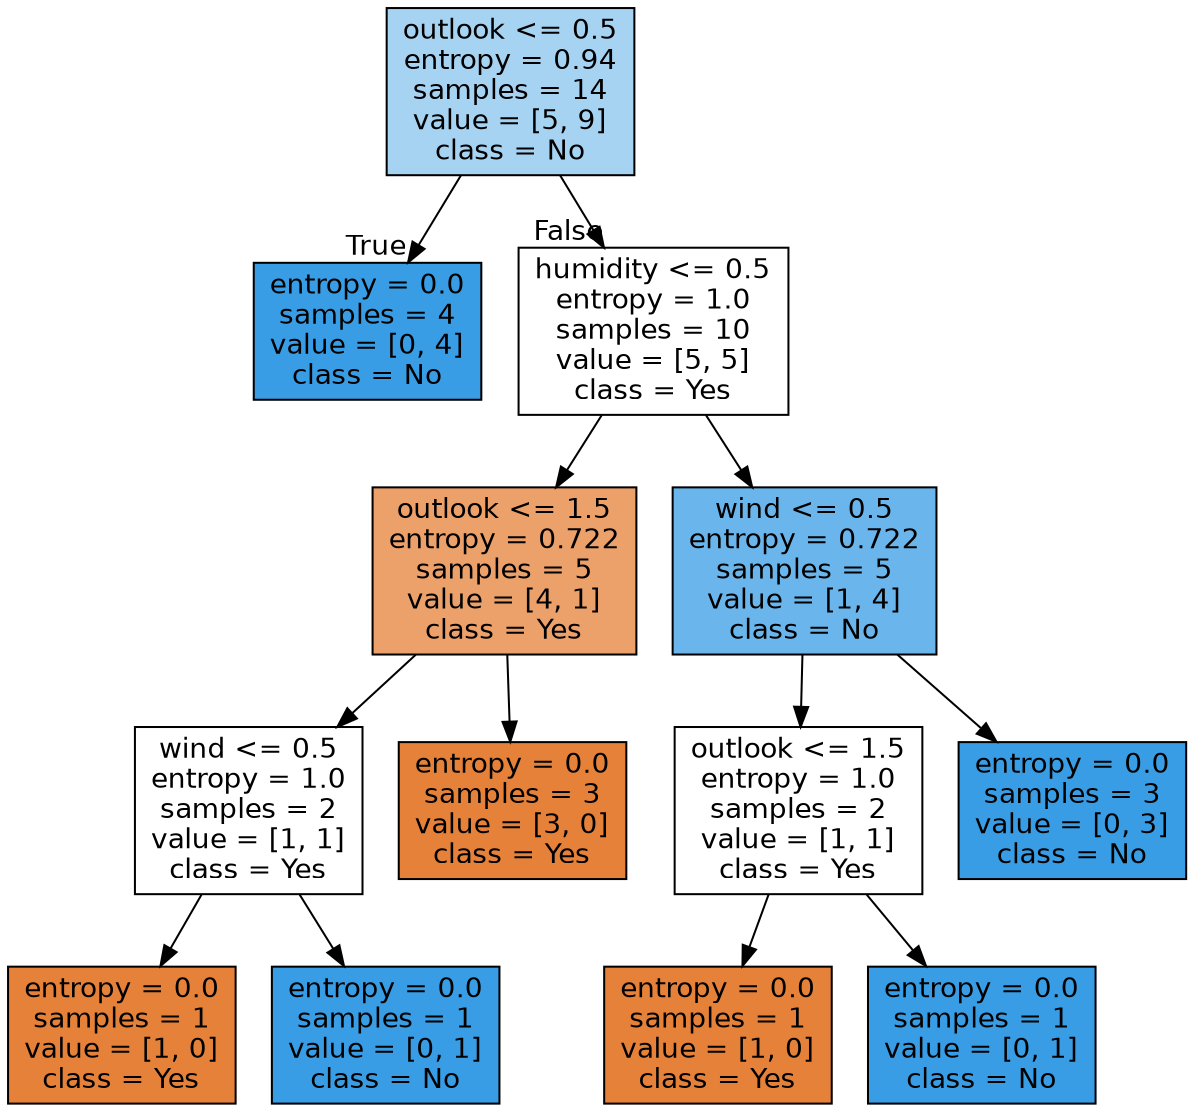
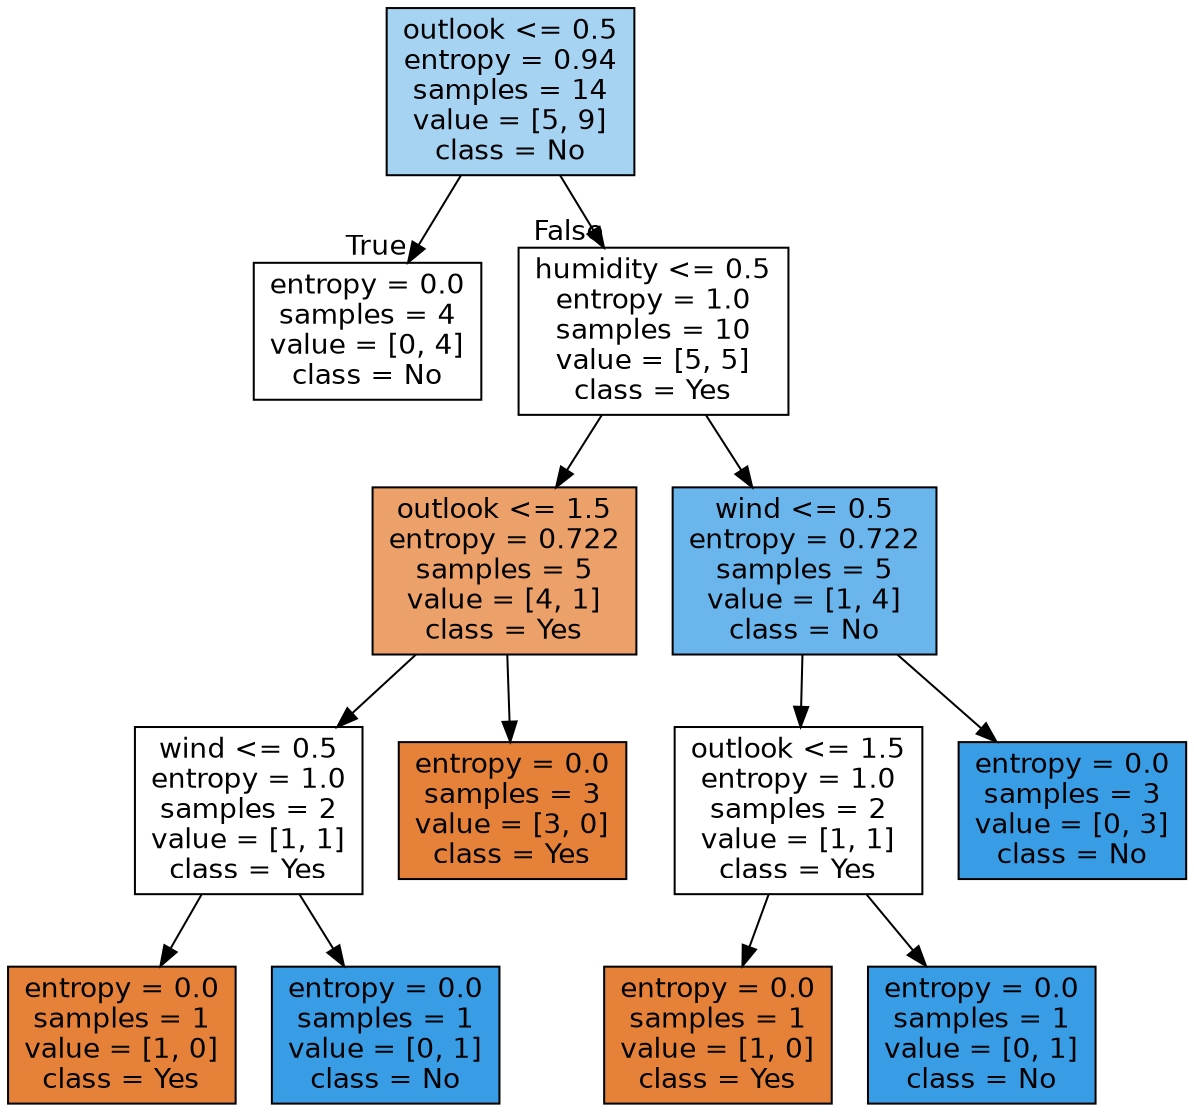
(368, 331) -> (368, 331)
